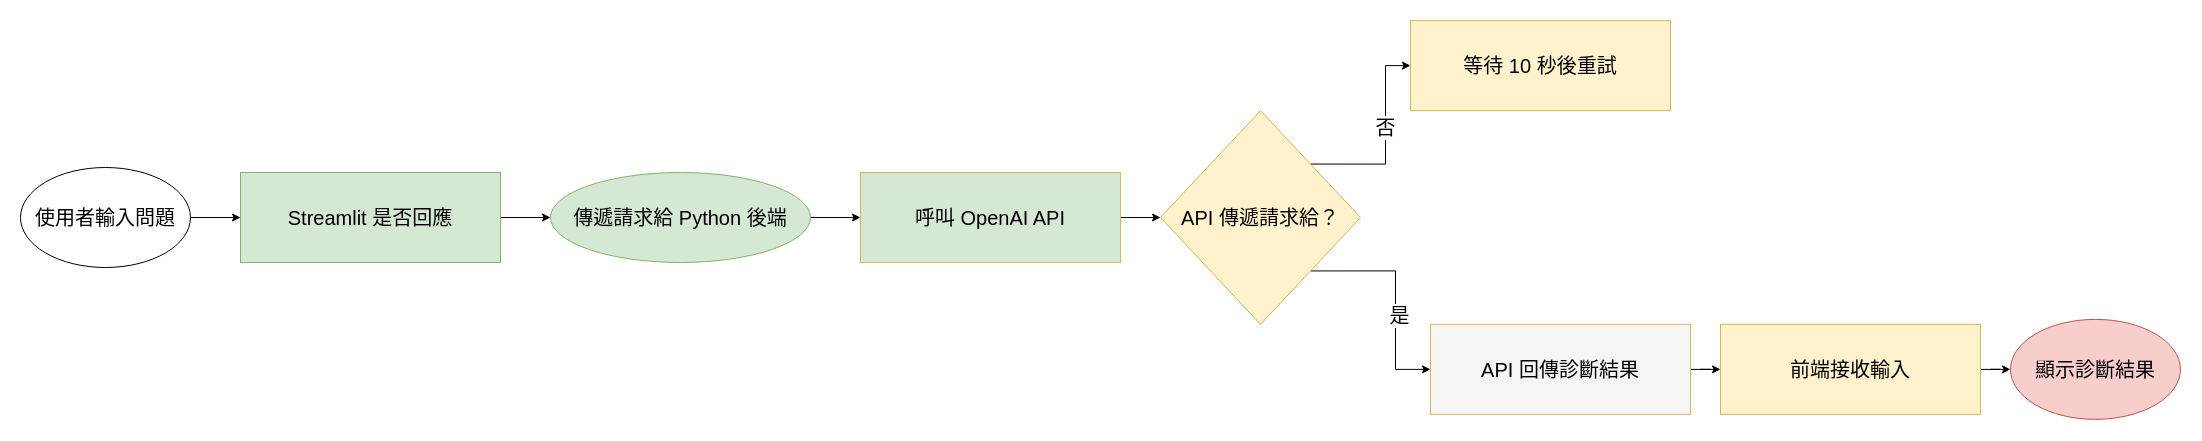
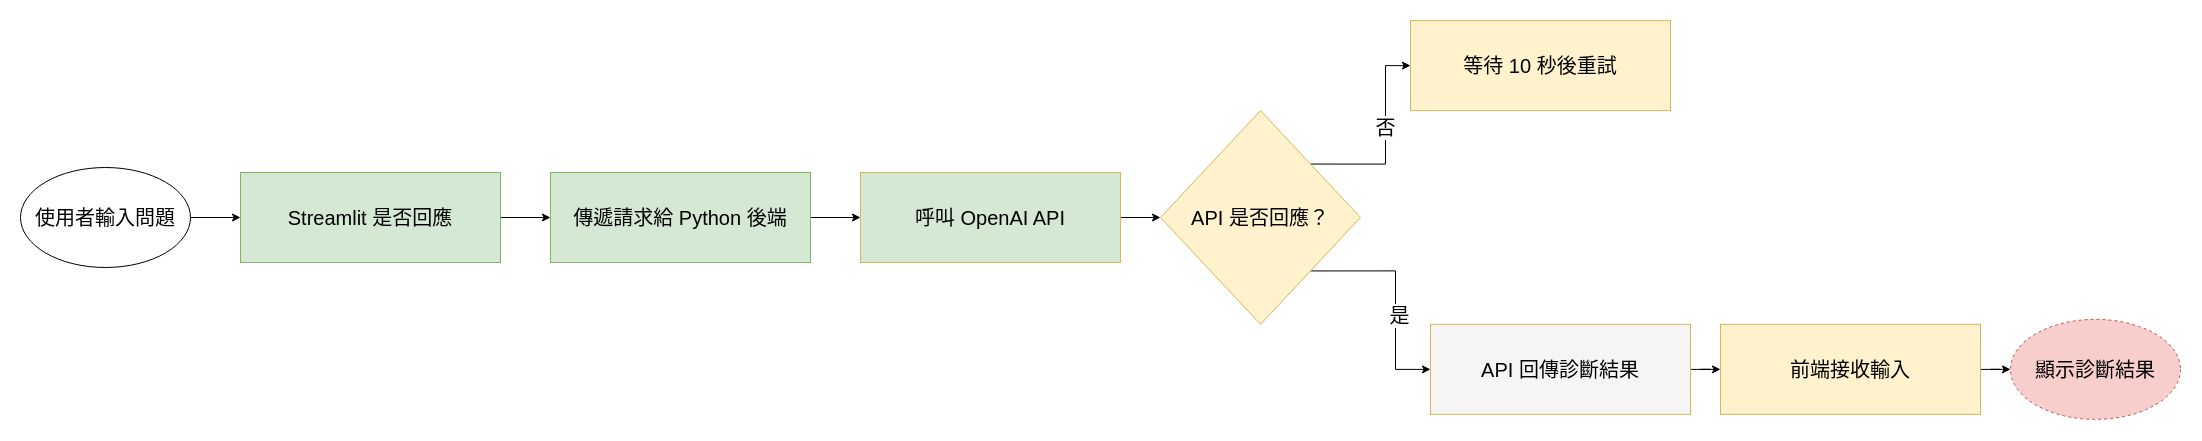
(681, 218) -> (681, 218)
(1261, 218) -> (1261, 218)
(2096, 369) -> (2096, 369)
